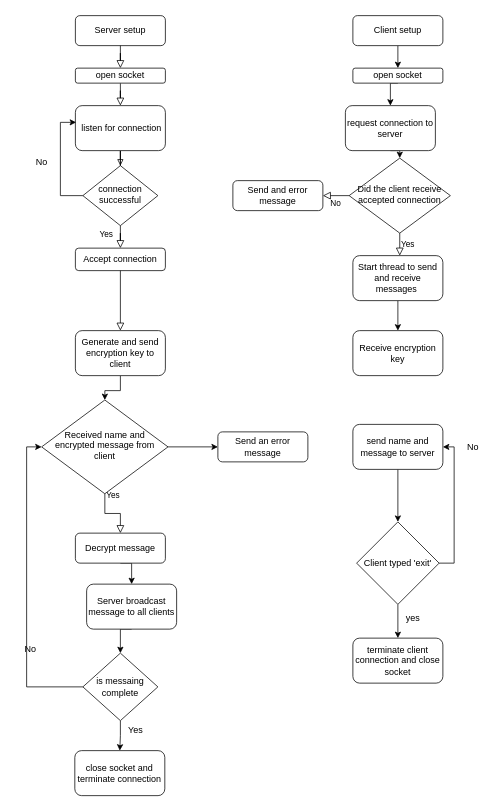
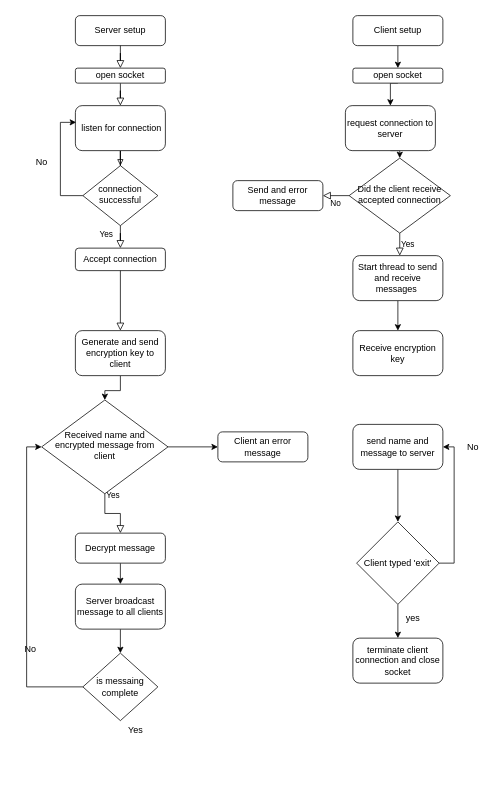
(263, 447) -> (263, 447)
(132, 606) -> (120, 606)
(120, 732) -> none
(120, 773) -> none
